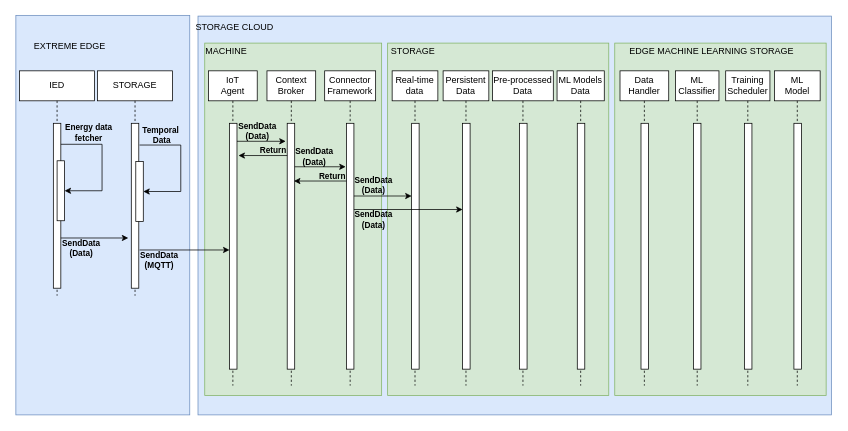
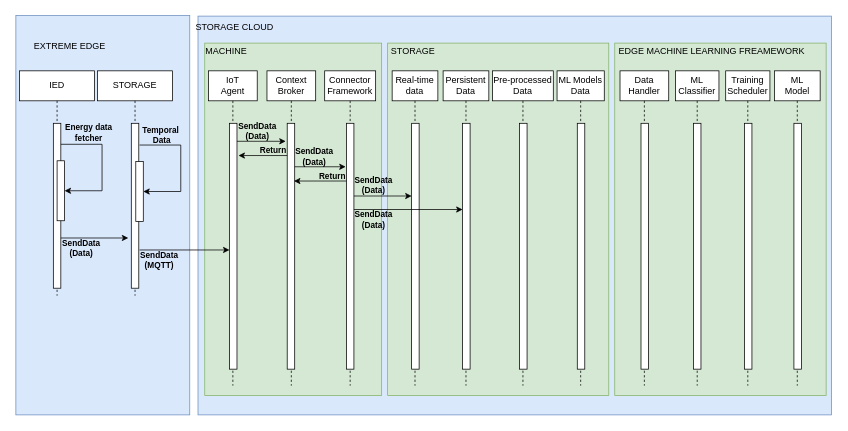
(712, 51) -> (712, 51)
